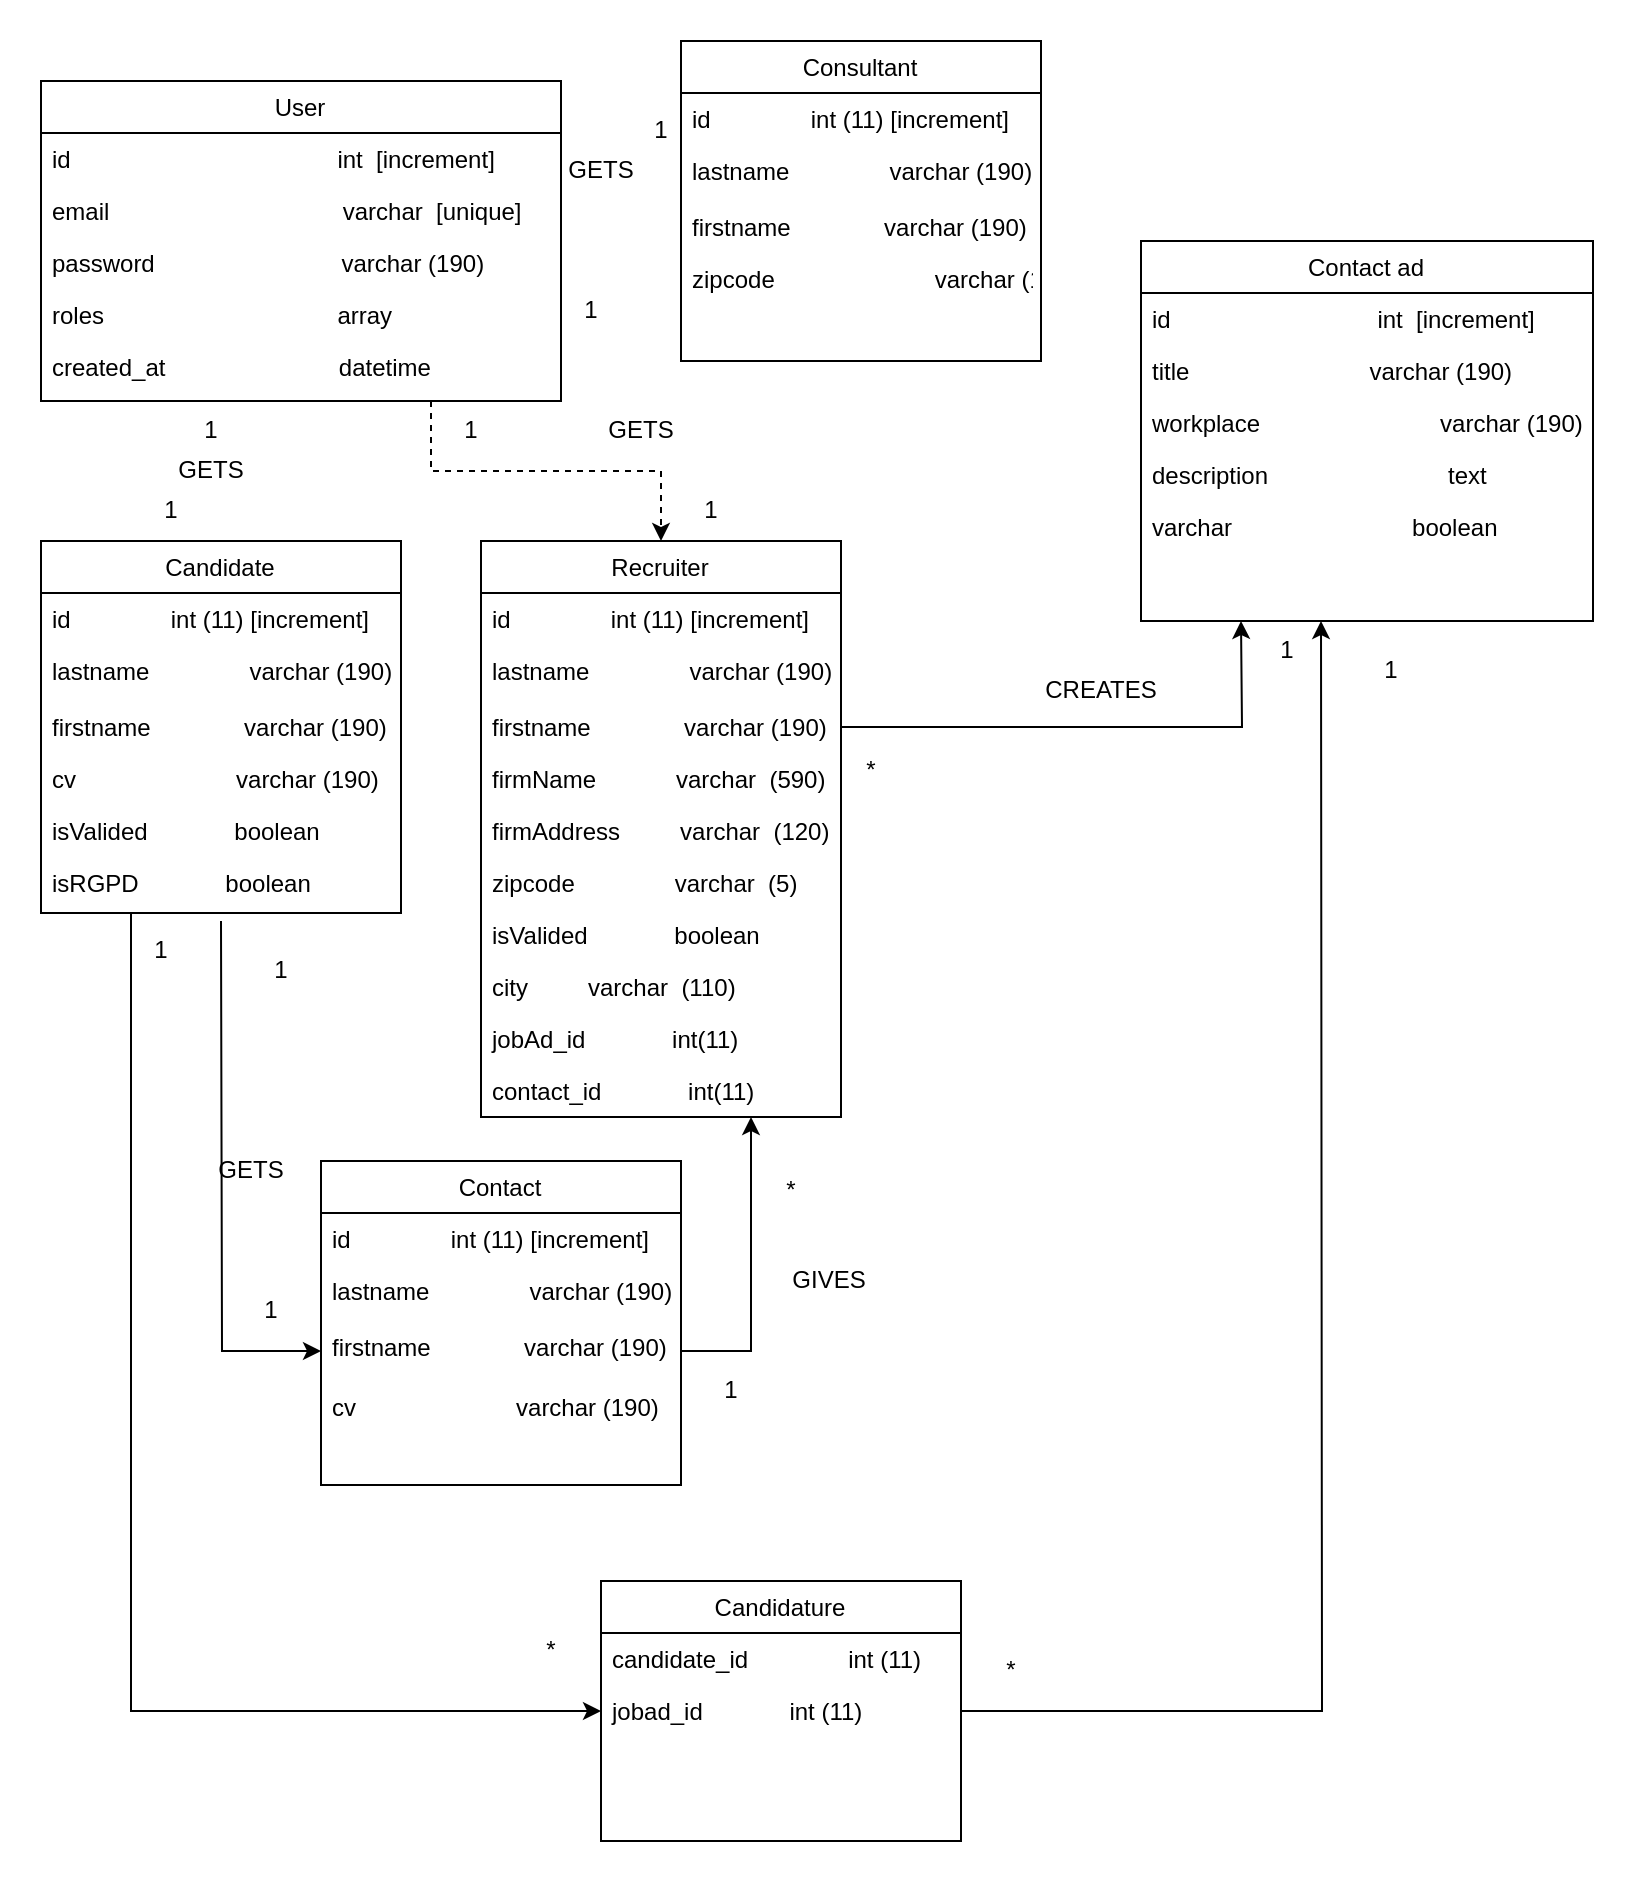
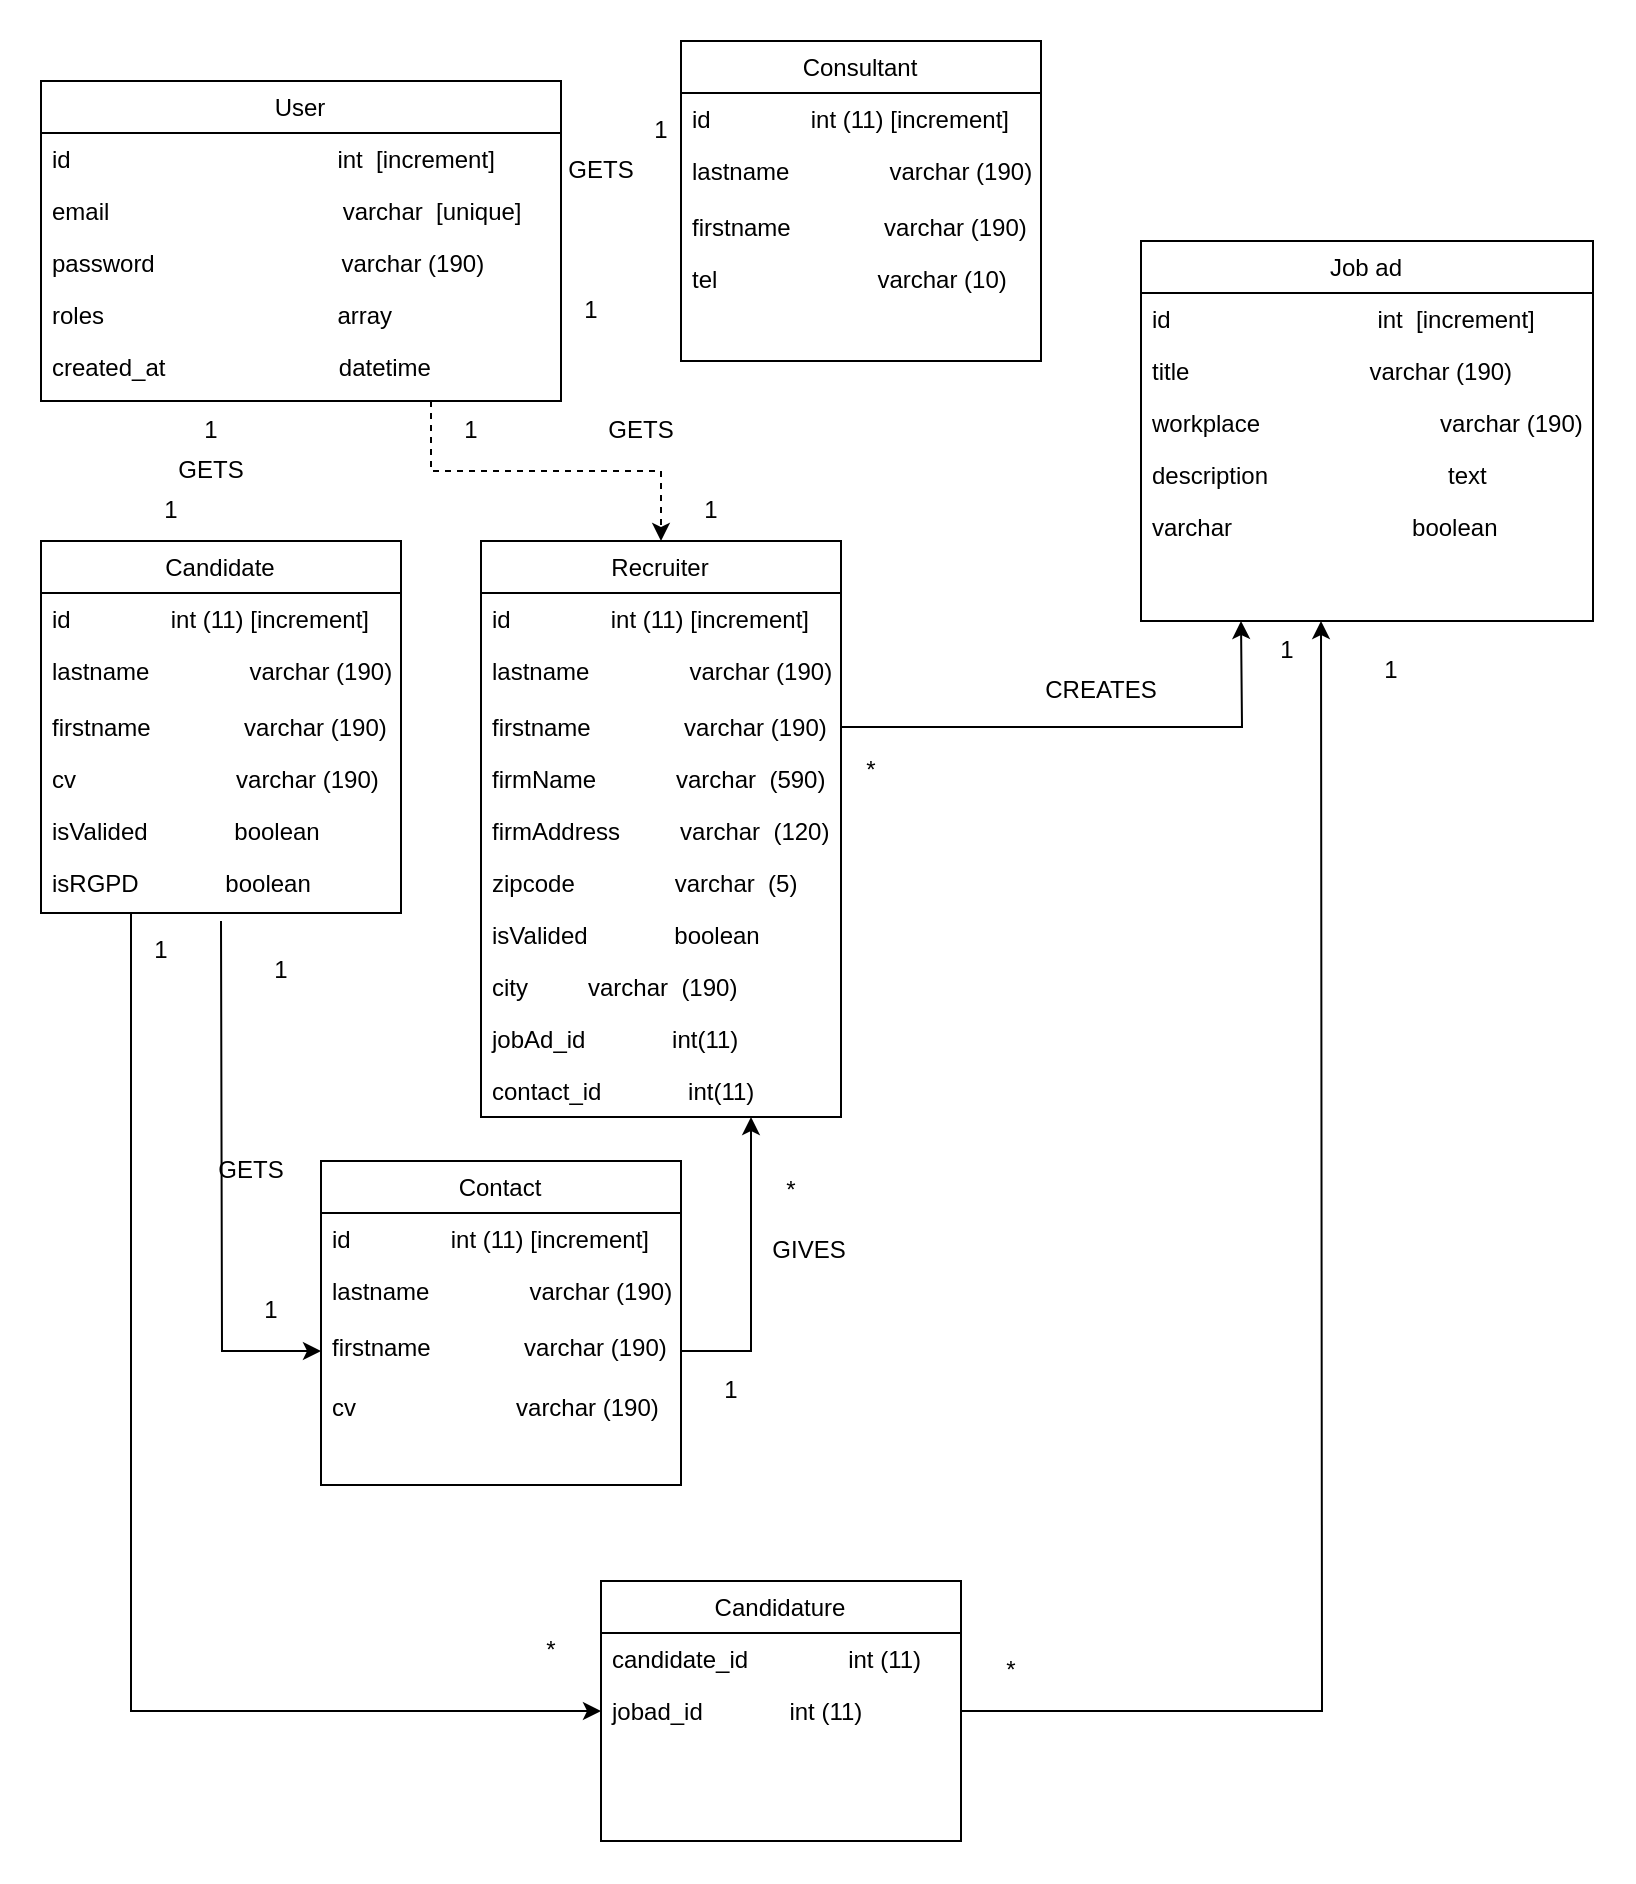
(1366, 268) -> (1366, 268)
(944, 280) -> (917, 280)
(652, 988) -> (652, 988)
(829, 1281) -> (809, 1251)
